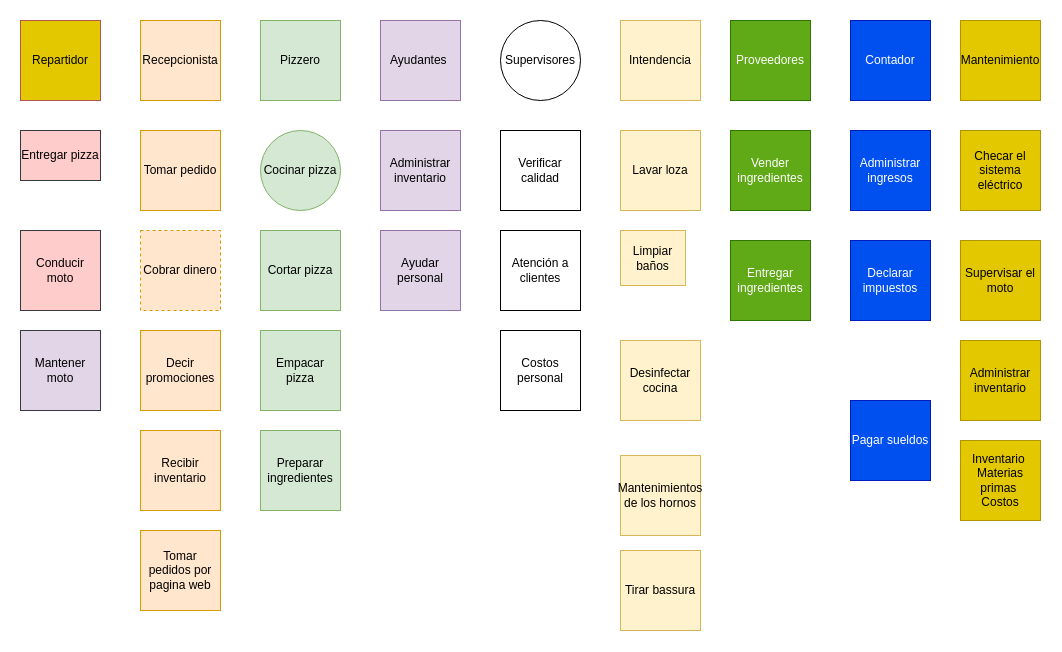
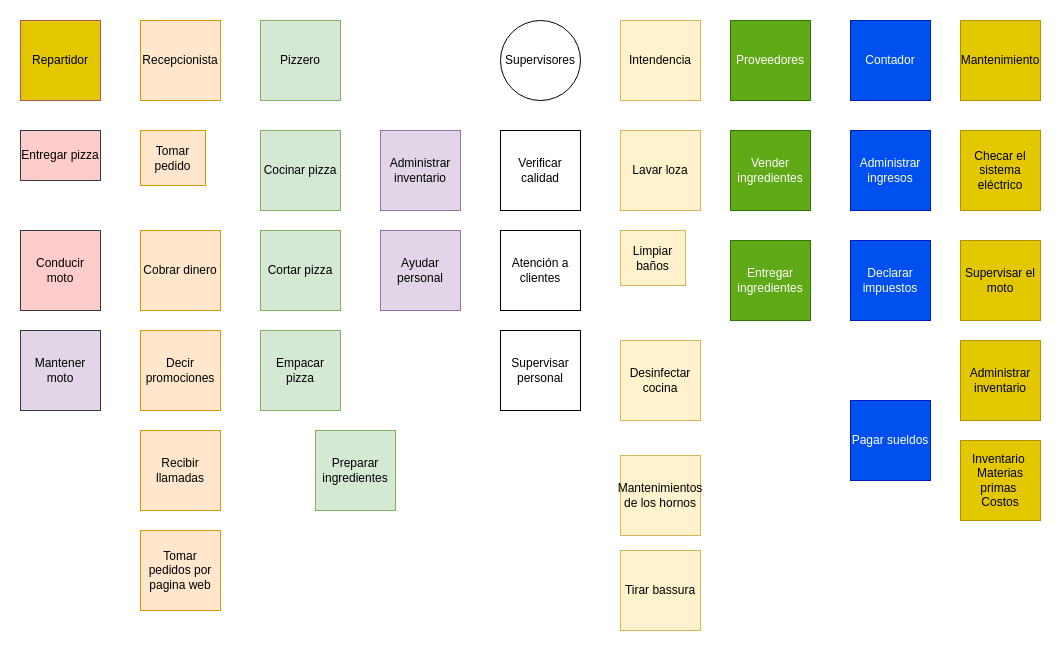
(421, 61) -> none
(181, 171) -> (173, 158)
(301, 171) -> (301, 171)
(181, 271) -> (181, 271)
(541, 371) -> (541, 371)
(181, 471) -> (181, 471)
(301, 471) -> (356, 471)
